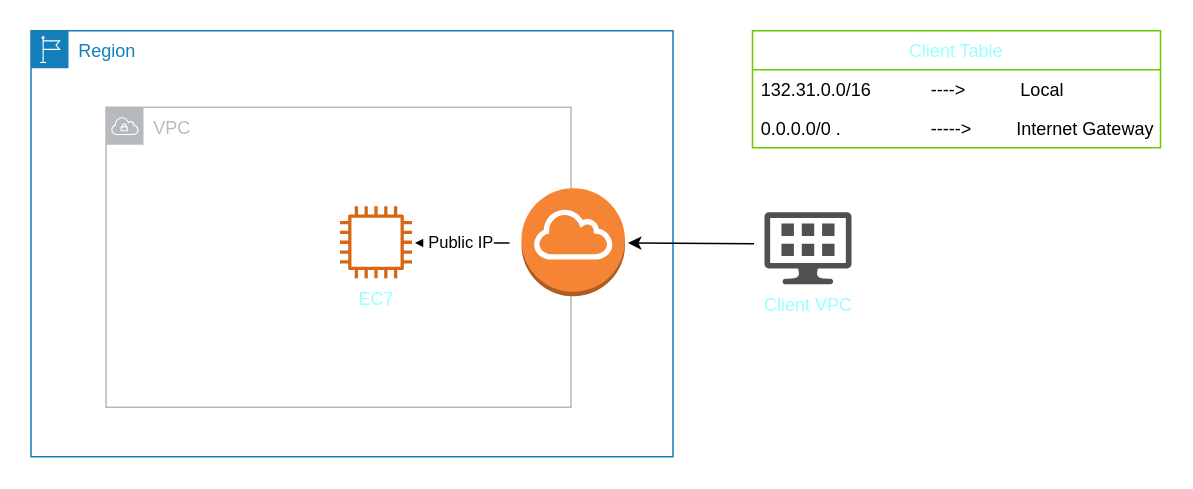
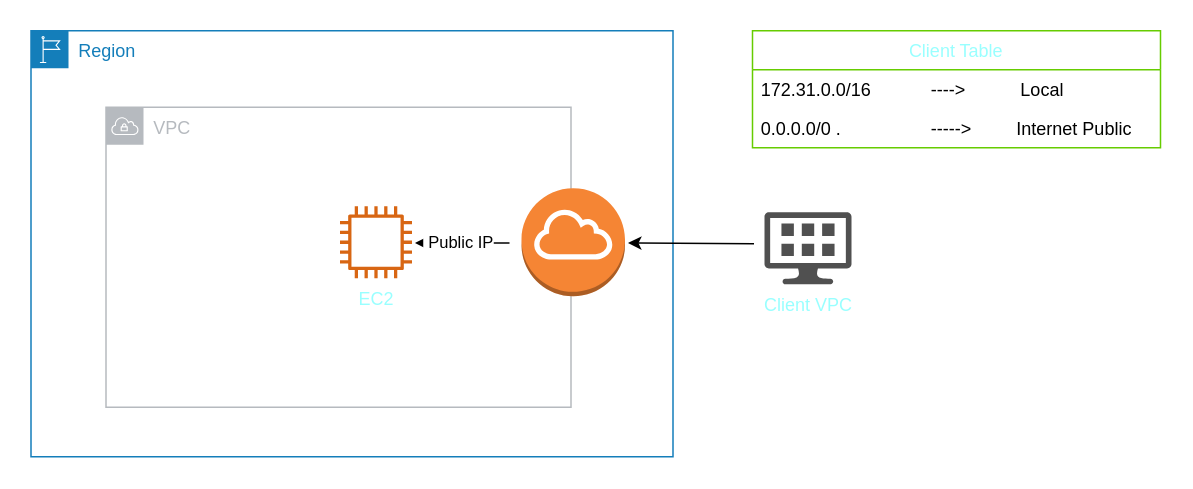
(957, 90) -> (957, 90)
(1018, 129) -> (1009, 129)
(377, 300) -> (377, 300)
